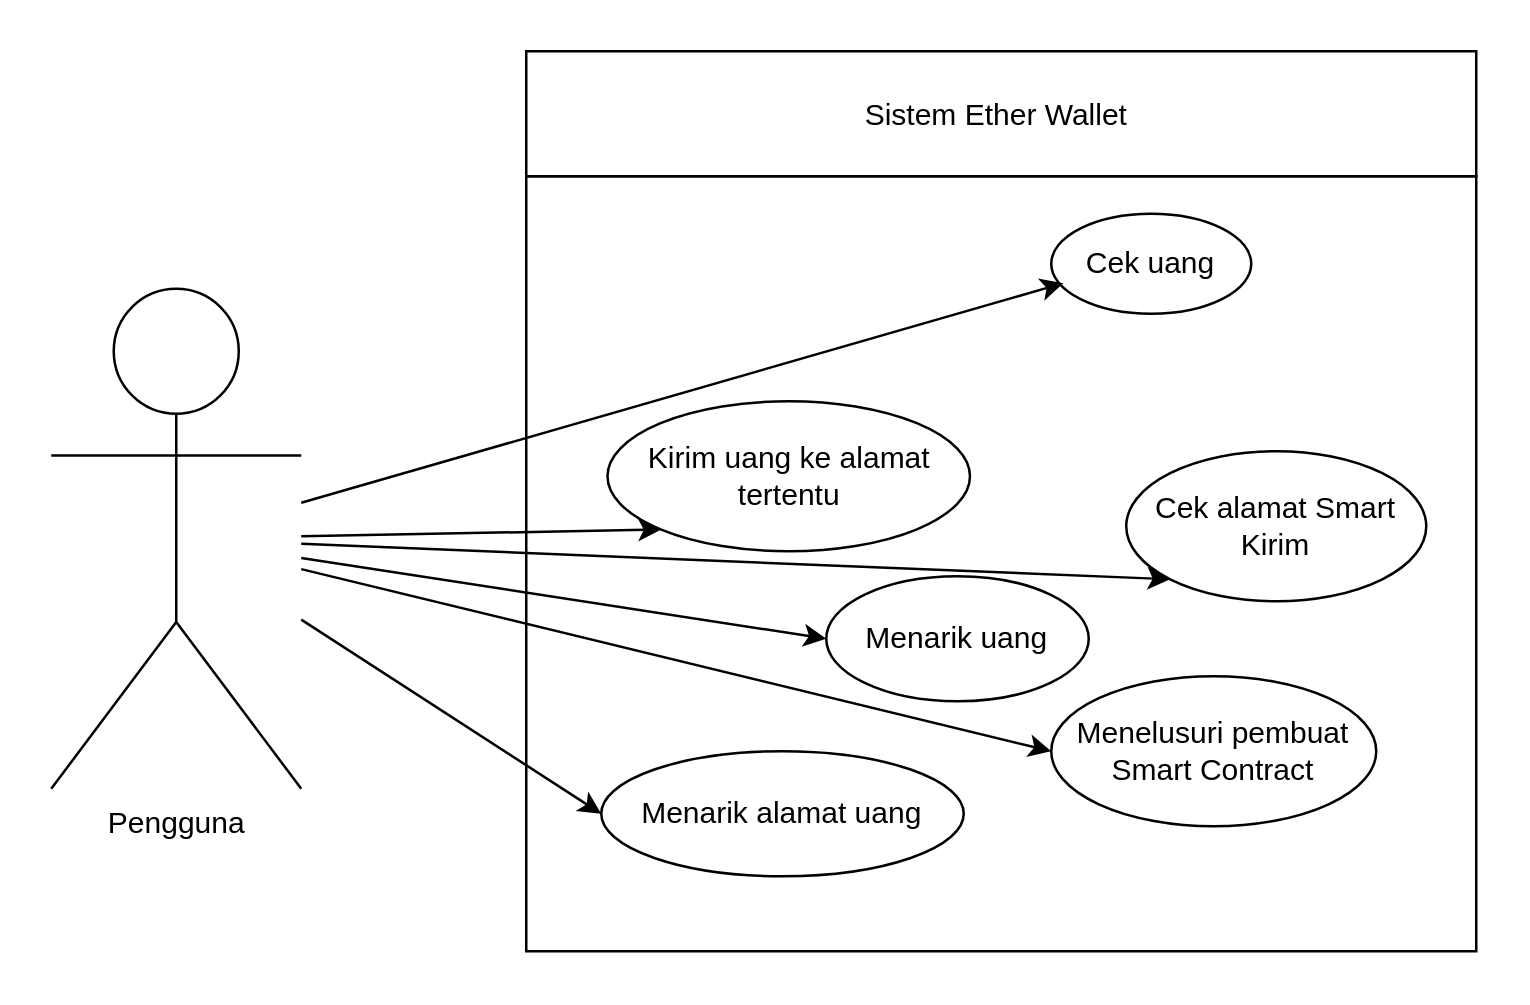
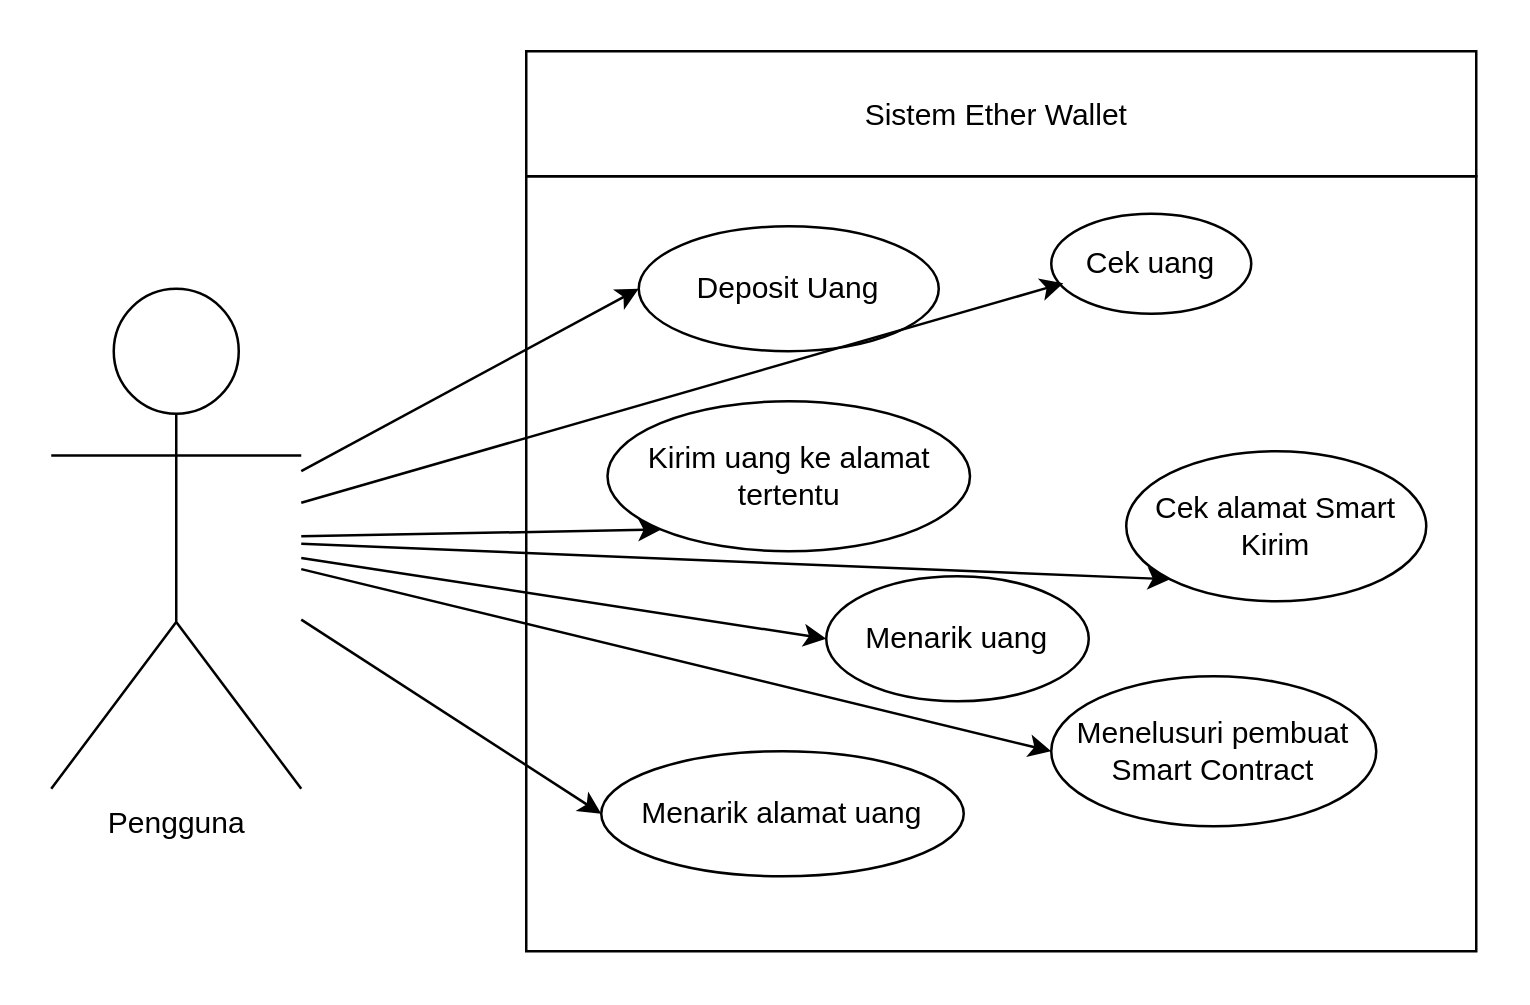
none -> (789, 289)
none -> (463, 384)
